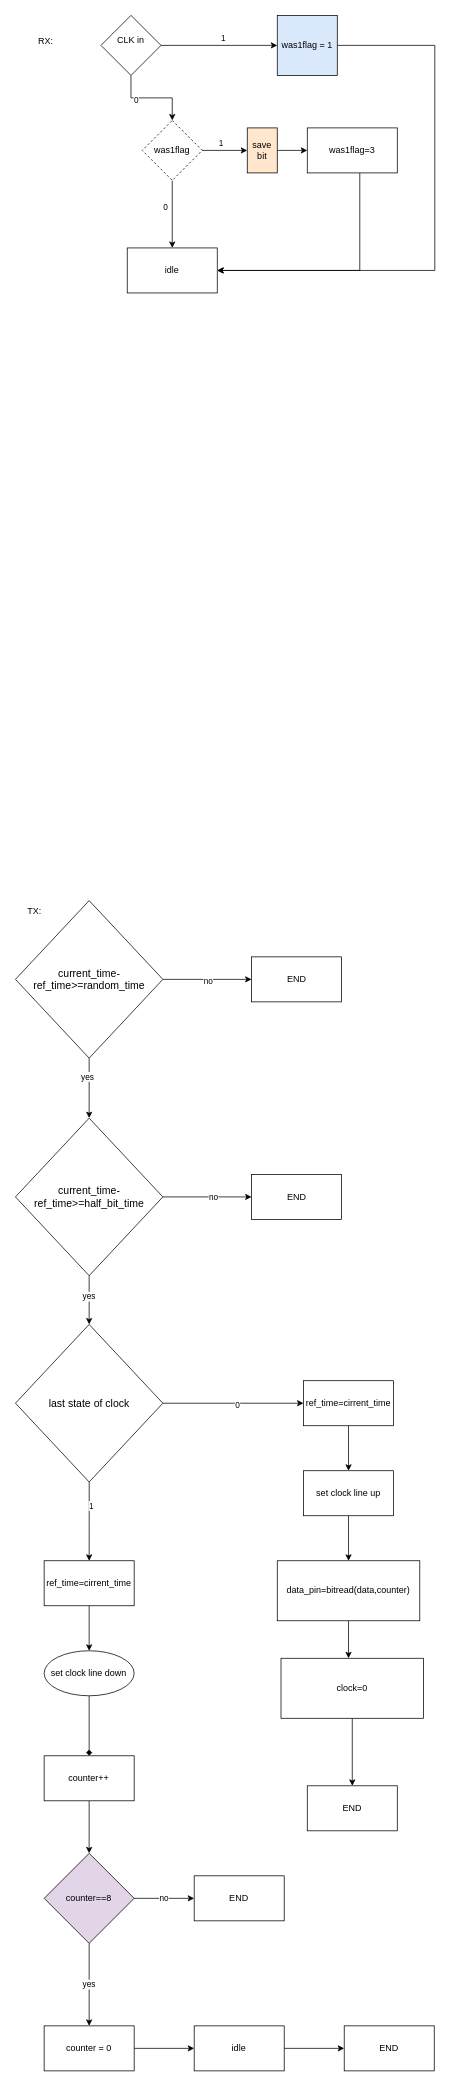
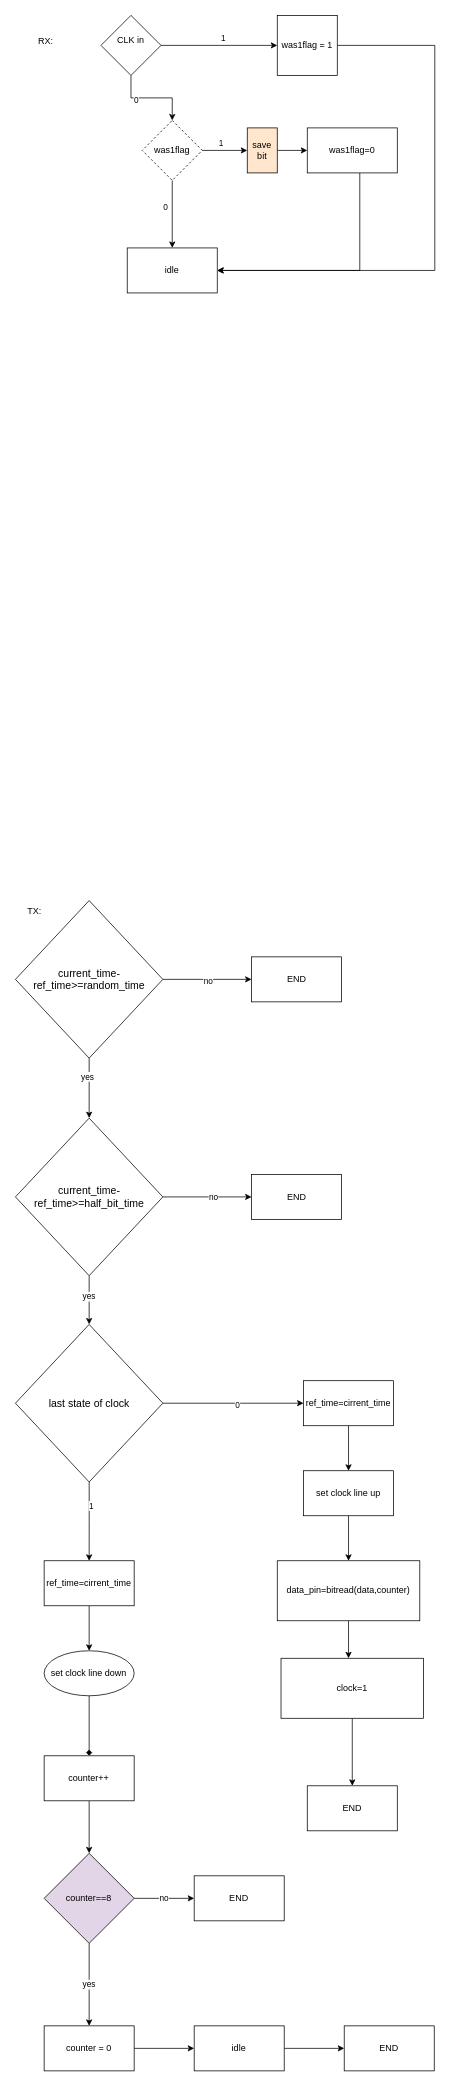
(307, 45) -> (307, 45)
(352, 150) -> (352, 150)
(352, 1688) -> (352, 1688)
